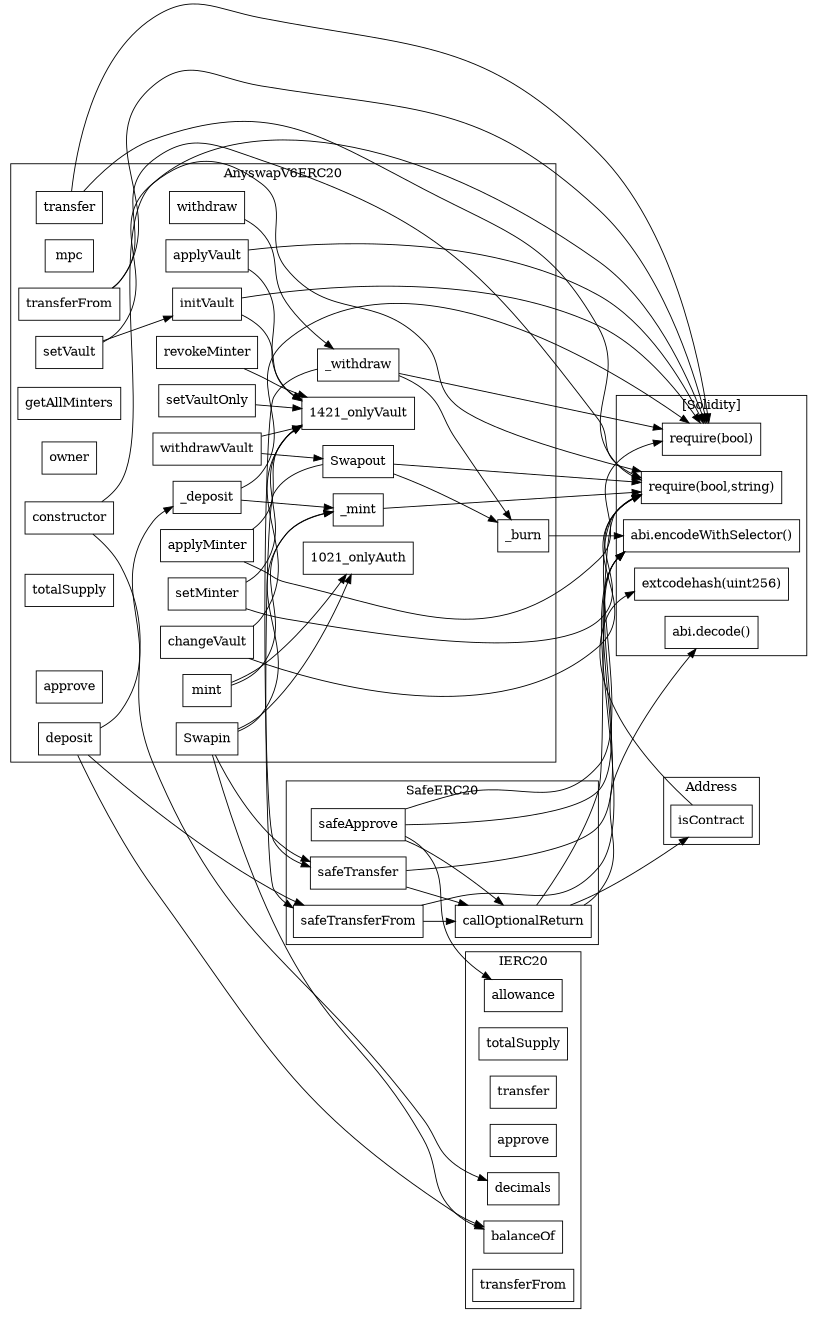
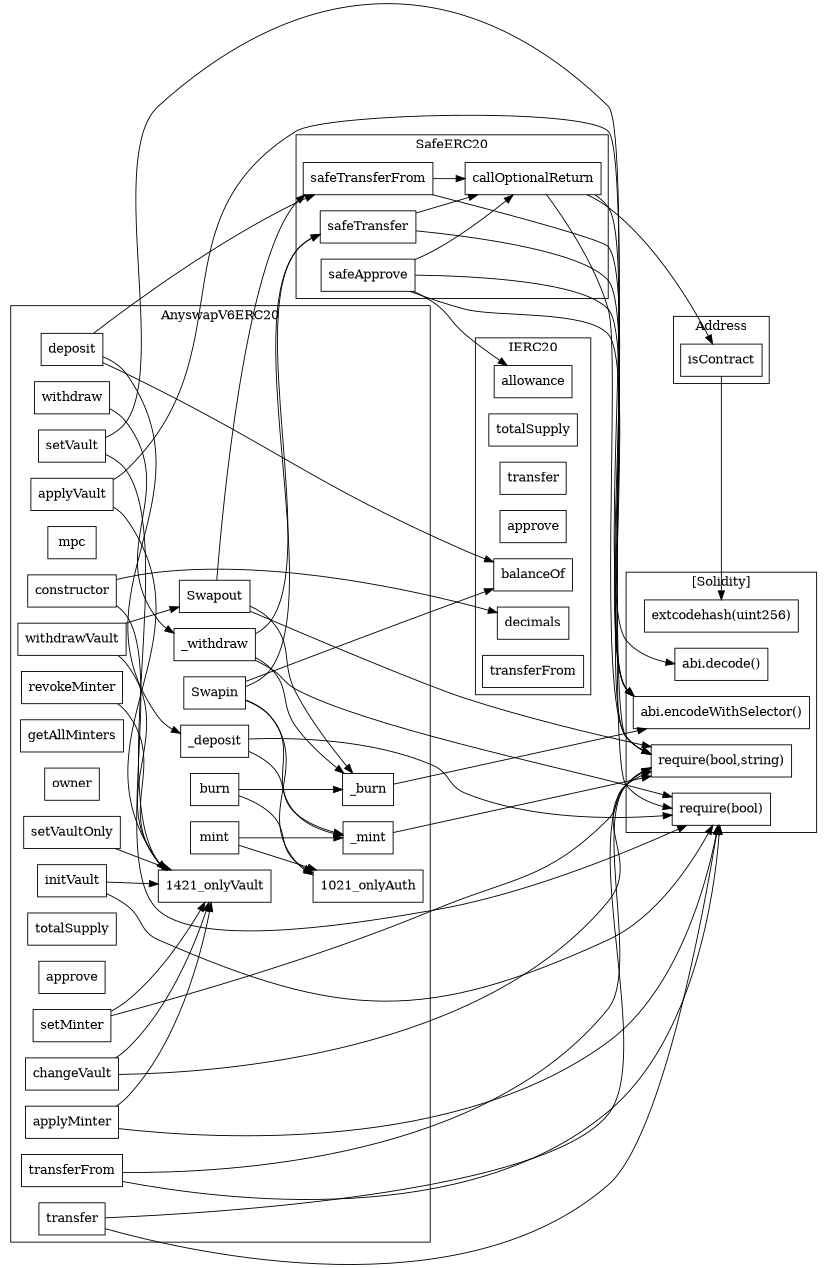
(137, 329) -> (143, 643)
none -> (215, 790)
